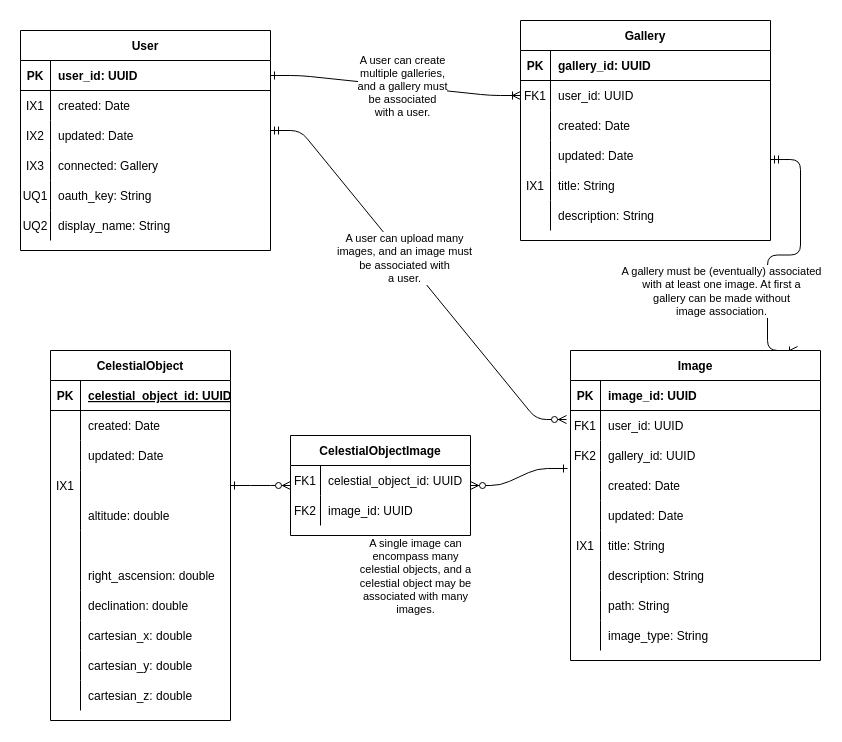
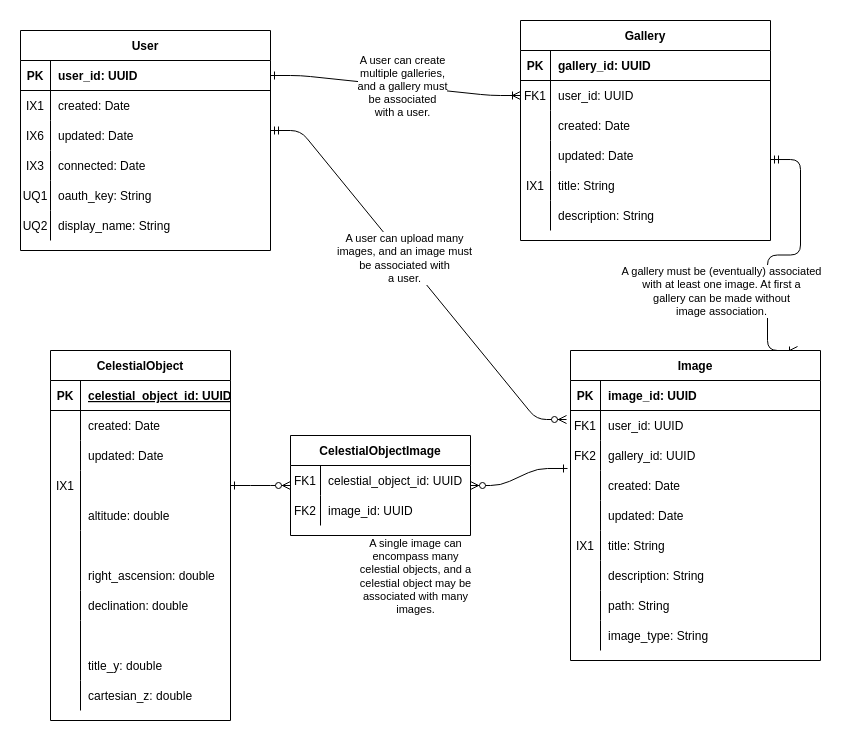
(35, 136) -> (35, 136)
(112, 166) -> (105, 166)
(156, 636) -> none
(146, 666) -> (131, 666)
